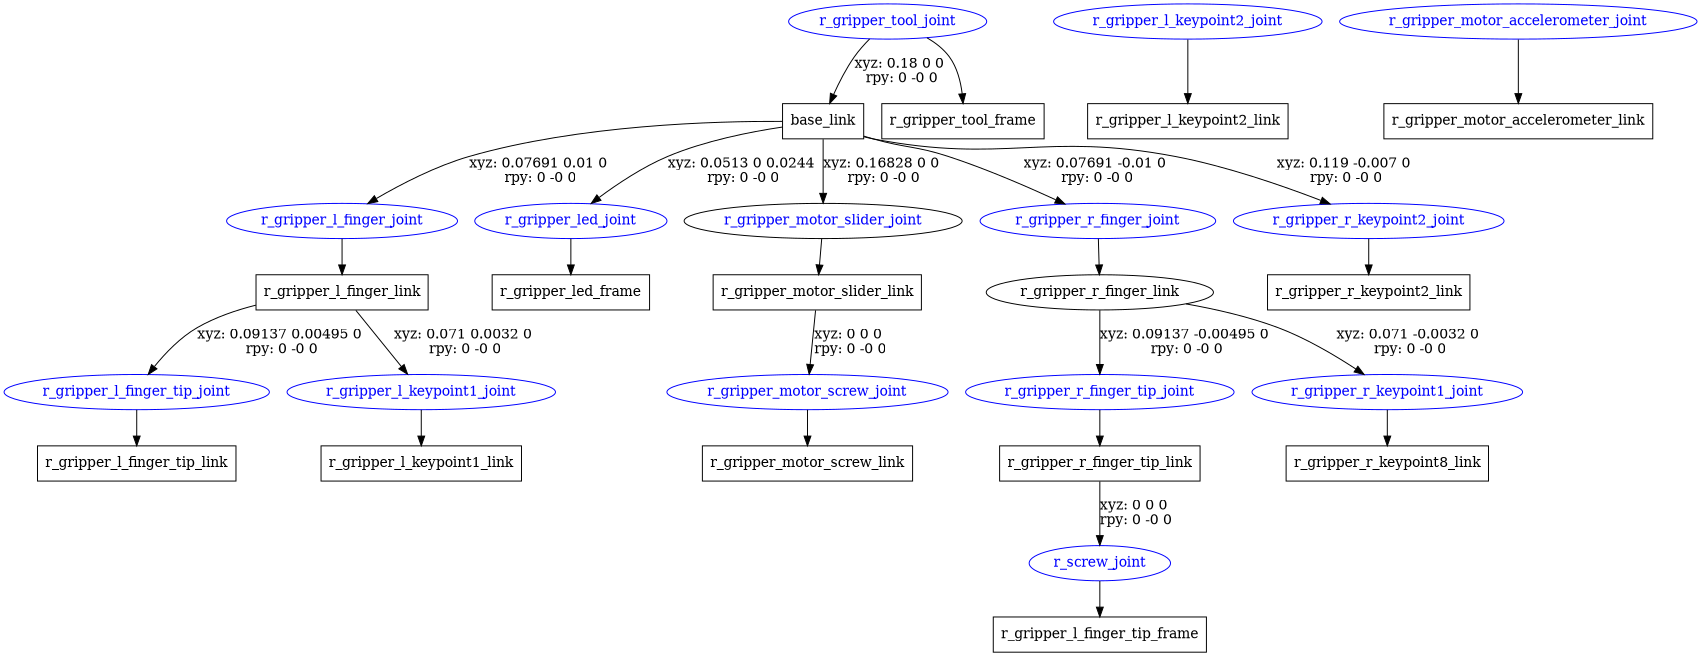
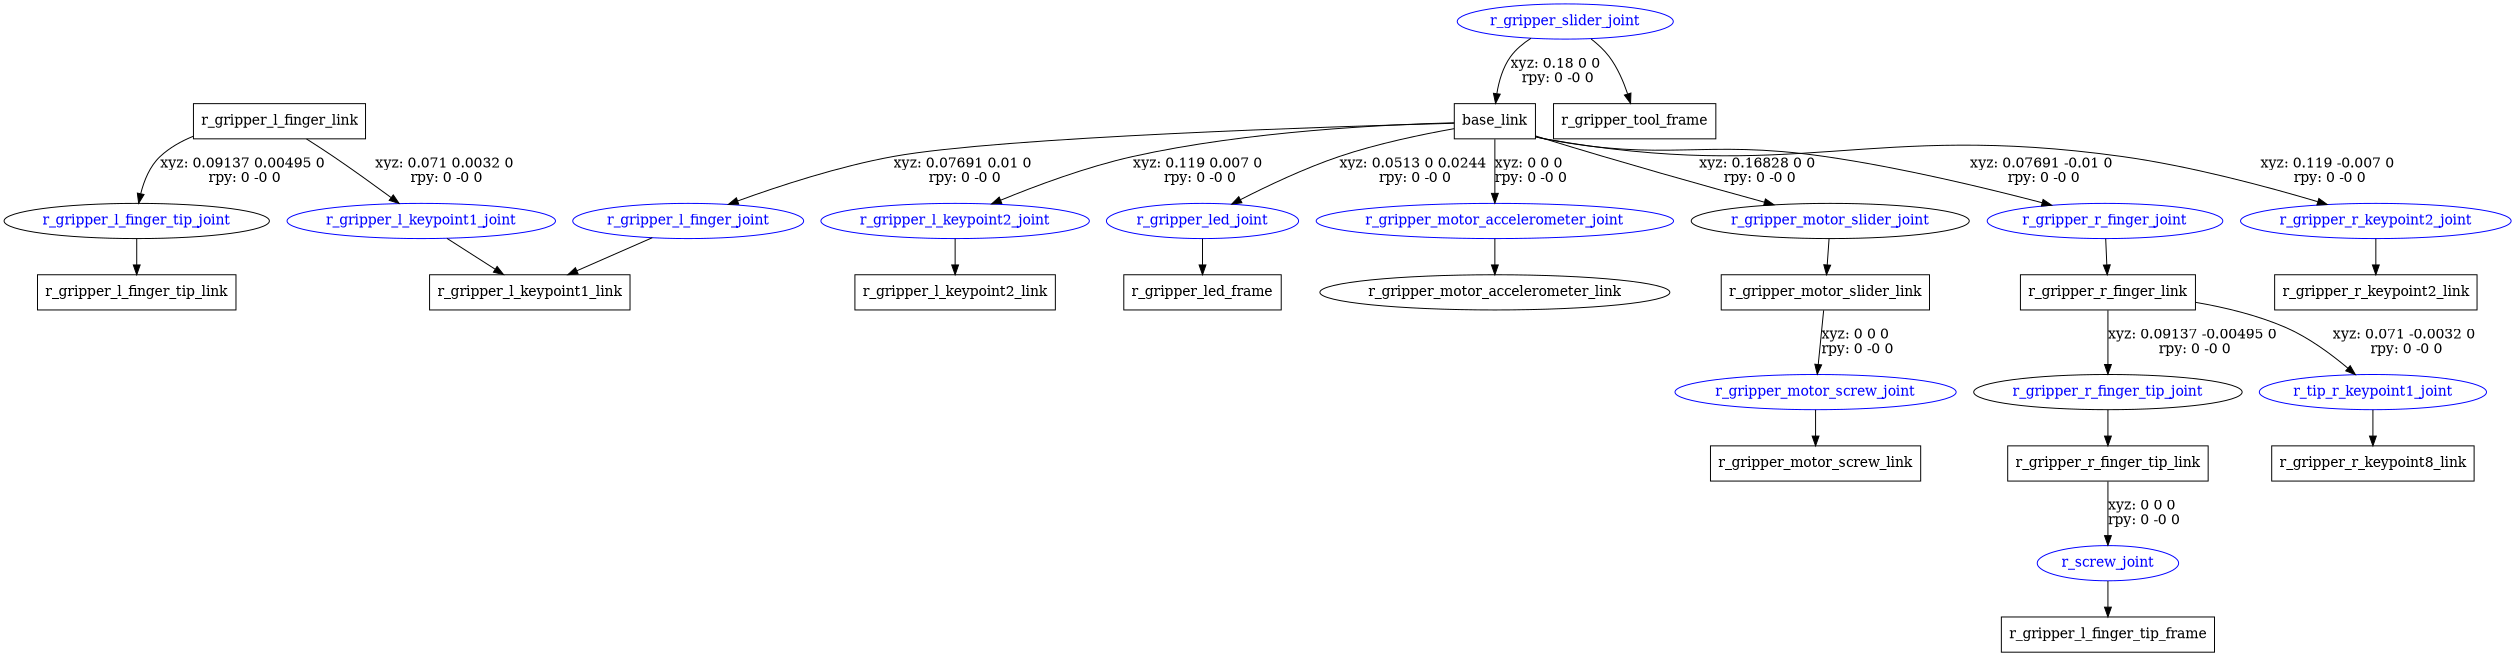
(888, 22) -> (1565, 22)
(1518, 121) -> (1495, 292)
none -> (1223, 141)
none -> (1495, 166)
(342, 252) -> (615, 254)
(1100, 292) -> (2108, 292)
(137, 392) -> (137, 221)
(1100, 392) -> (2108, 392)
(1387, 392) -> (2373, 392)
